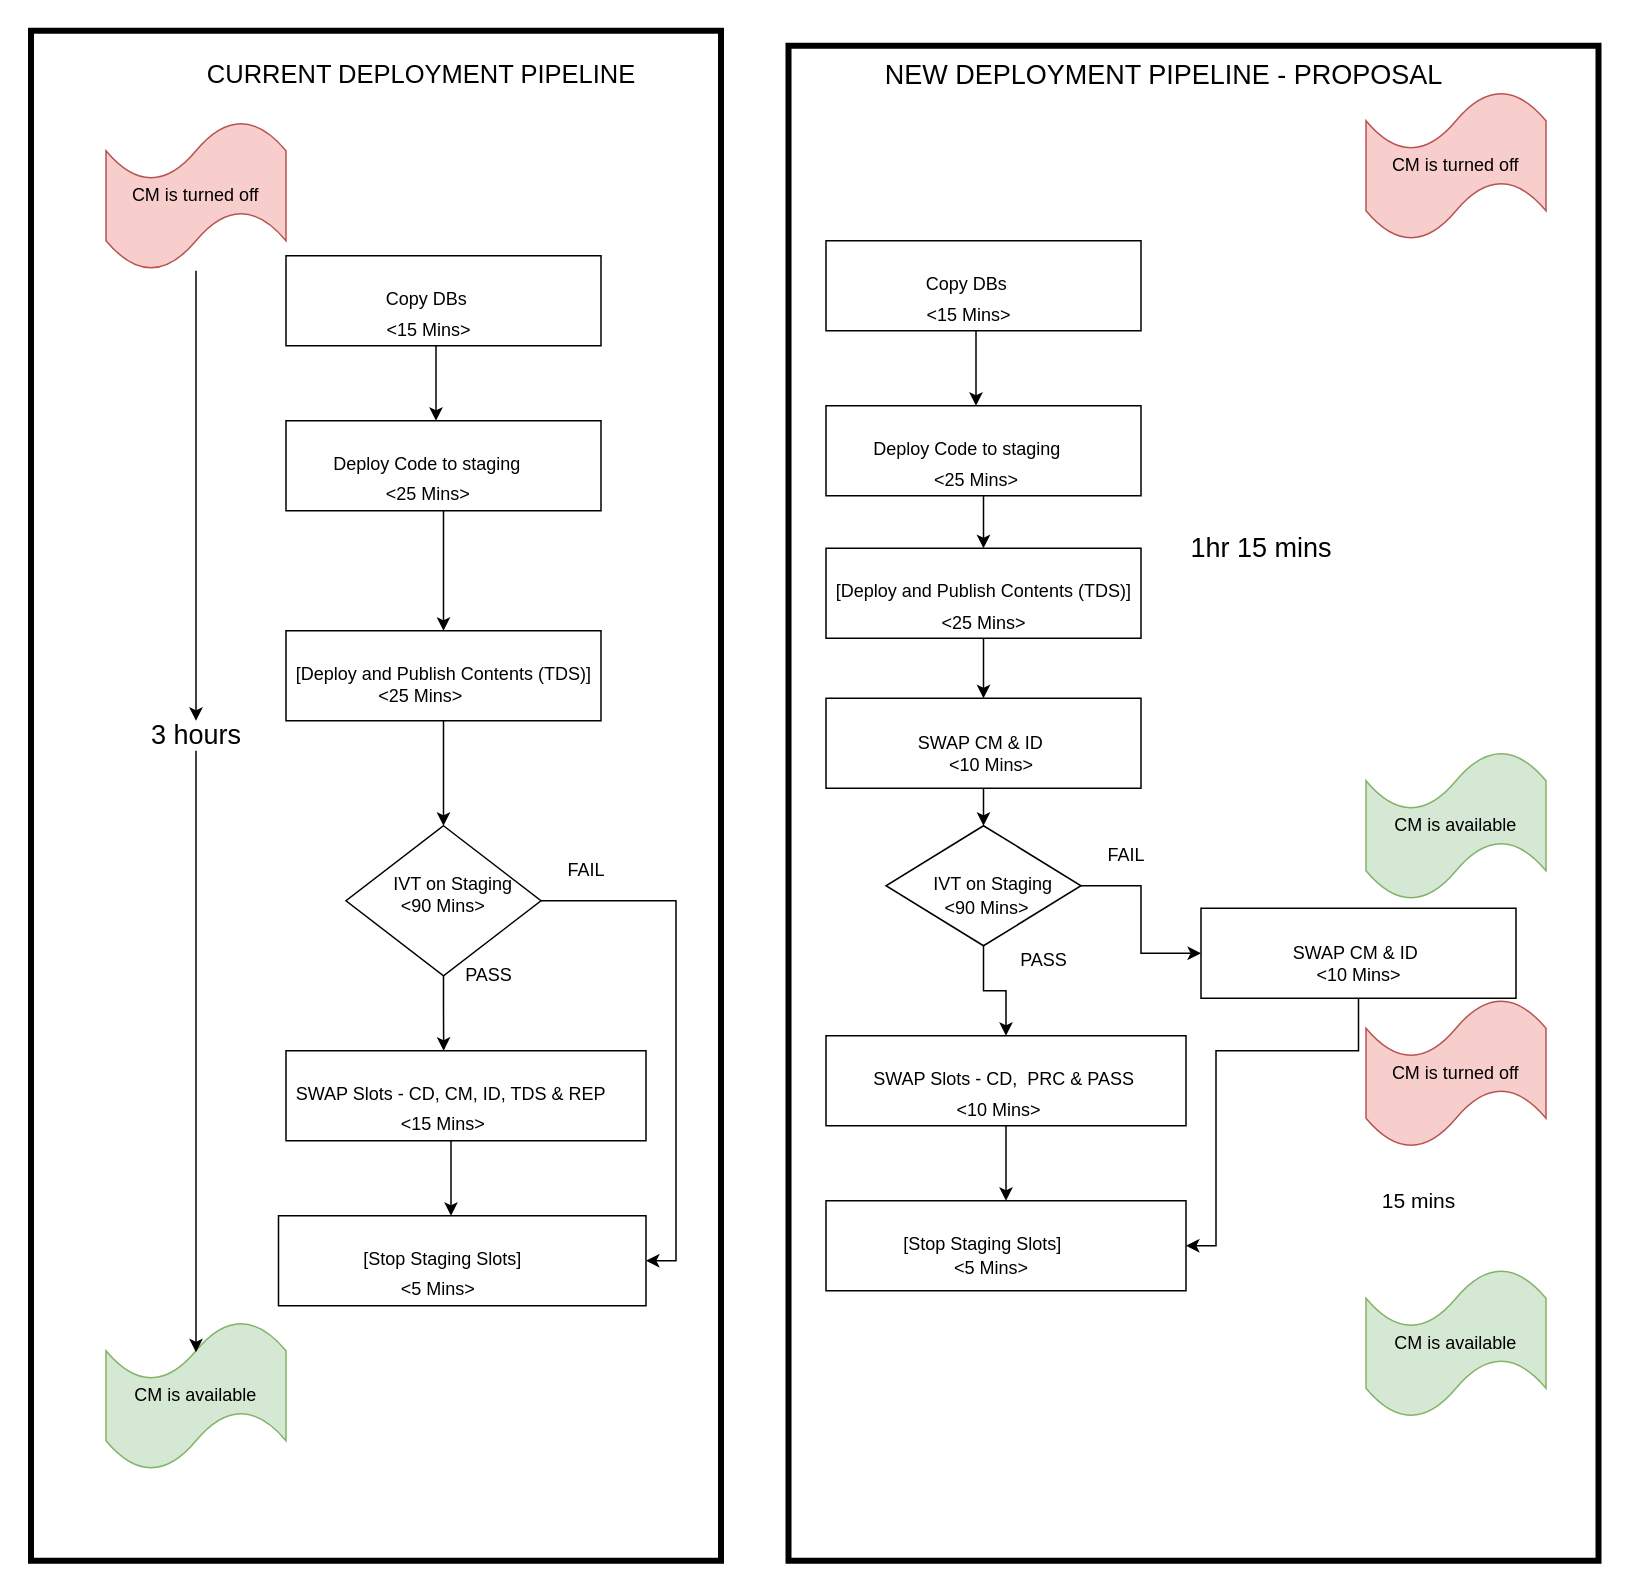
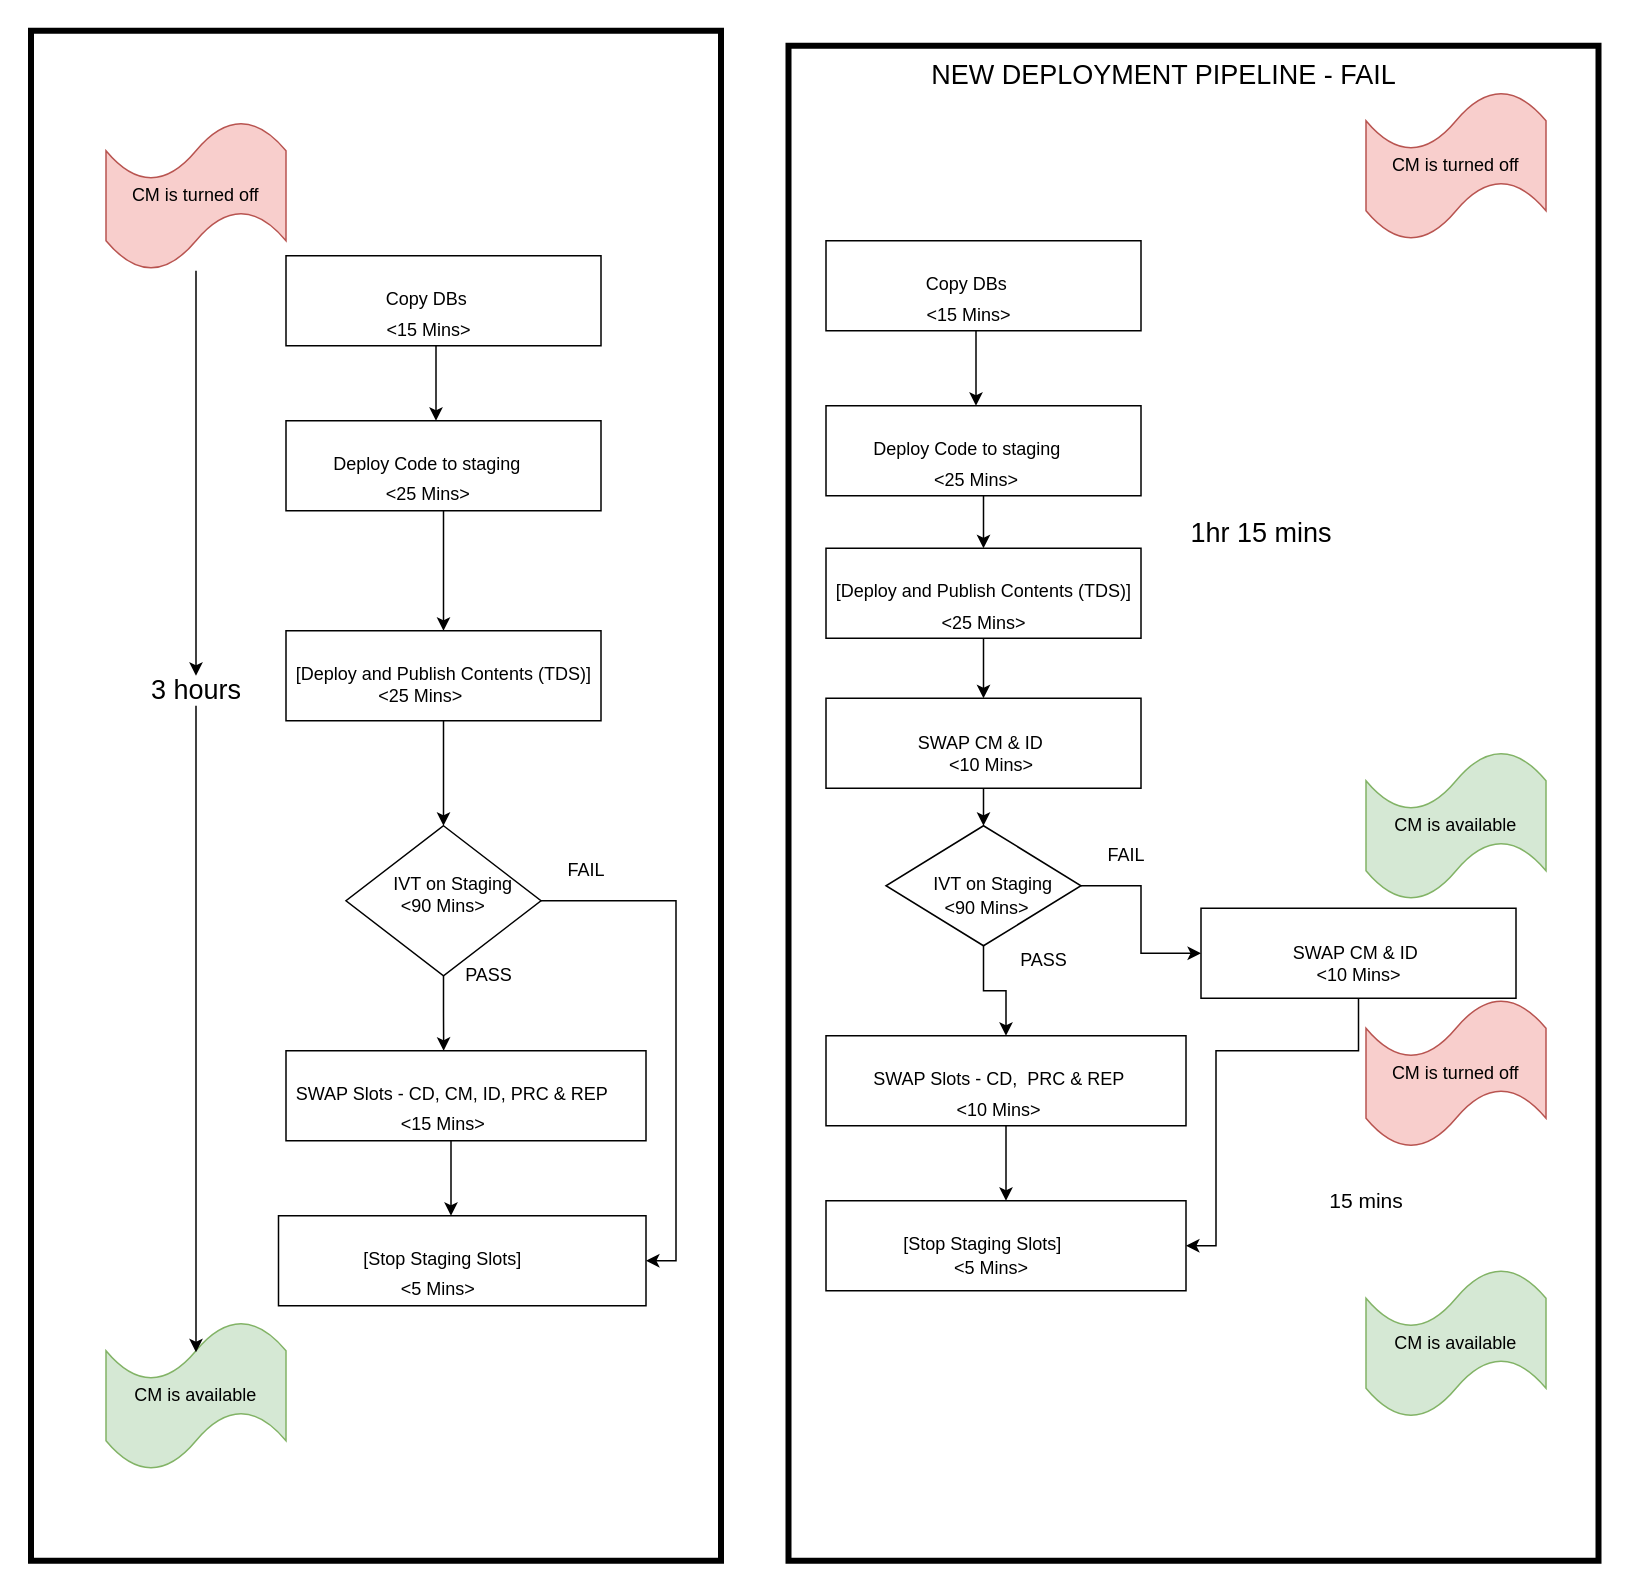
(421, 76) -> none
(1164, 76) -> (1164, 76)
(1261, 548) -> (1261, 533)
(196, 736) -> (196, 691)
(996, 1080) -> (991, 1080)
(440, 1095) -> (440, 1095)
(1418, 1201) -> (1366, 1201)
